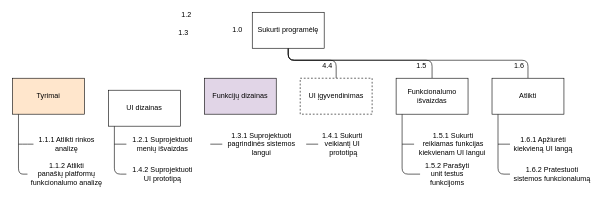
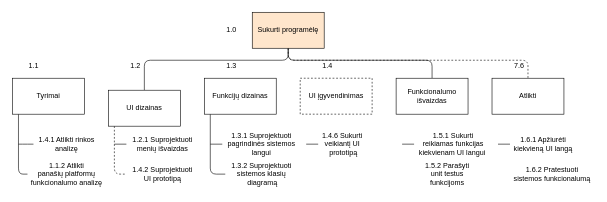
(186, 15) -> (135, 66)
(237, 30) -> (231, 30)
(288, 30) -> (288, 30)
(183, 33) -> (231, 66)
none -> (202, 60)
(487, 60) -> (487, 60)
none -> (33, 66)
(328, 66) -> (328, 66)
(422, 66) -> none
(520, 66) -> (520, 66)
(336, 69) -> none
(48, 96) -> (48, 96)
(240, 96) -> (240, 96)
(67, 144) -> (67, 144)
(343, 144) -> (343, 144)
(498, 149) -> none
none -> (210, 150)
(402, 152) -> none
(114, 155) -> (114, 155)
none -> (261, 174)
